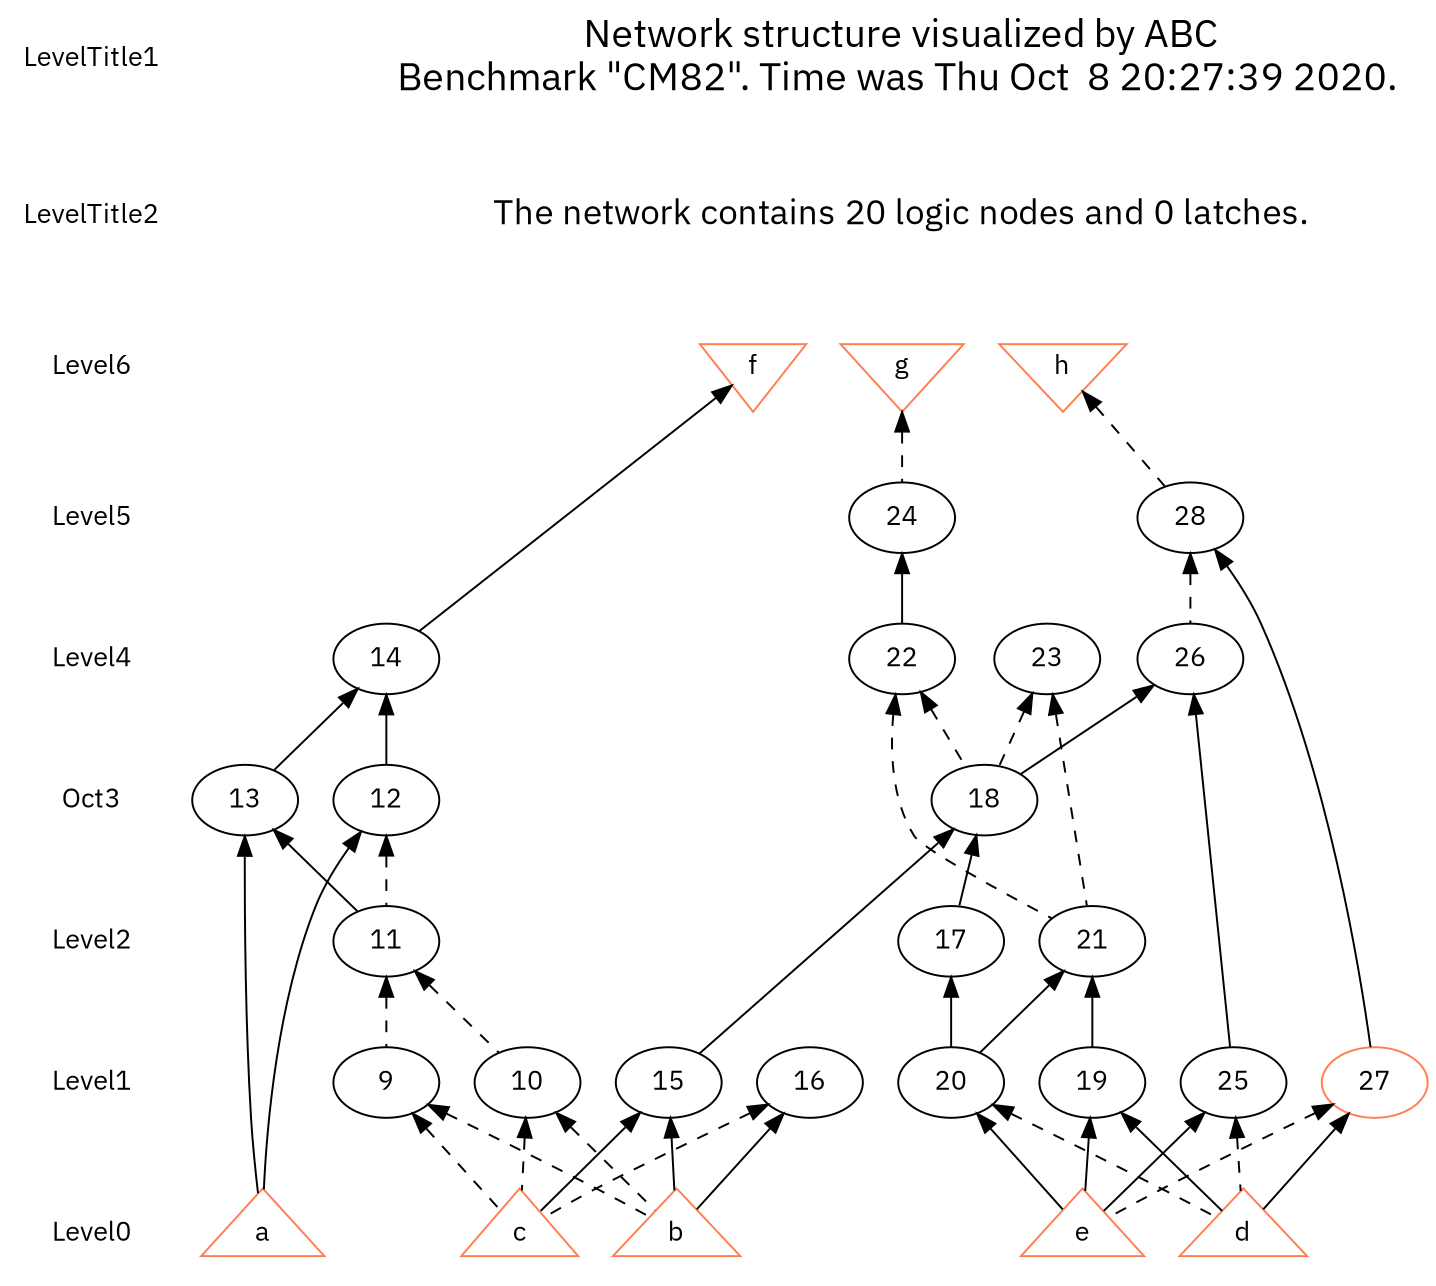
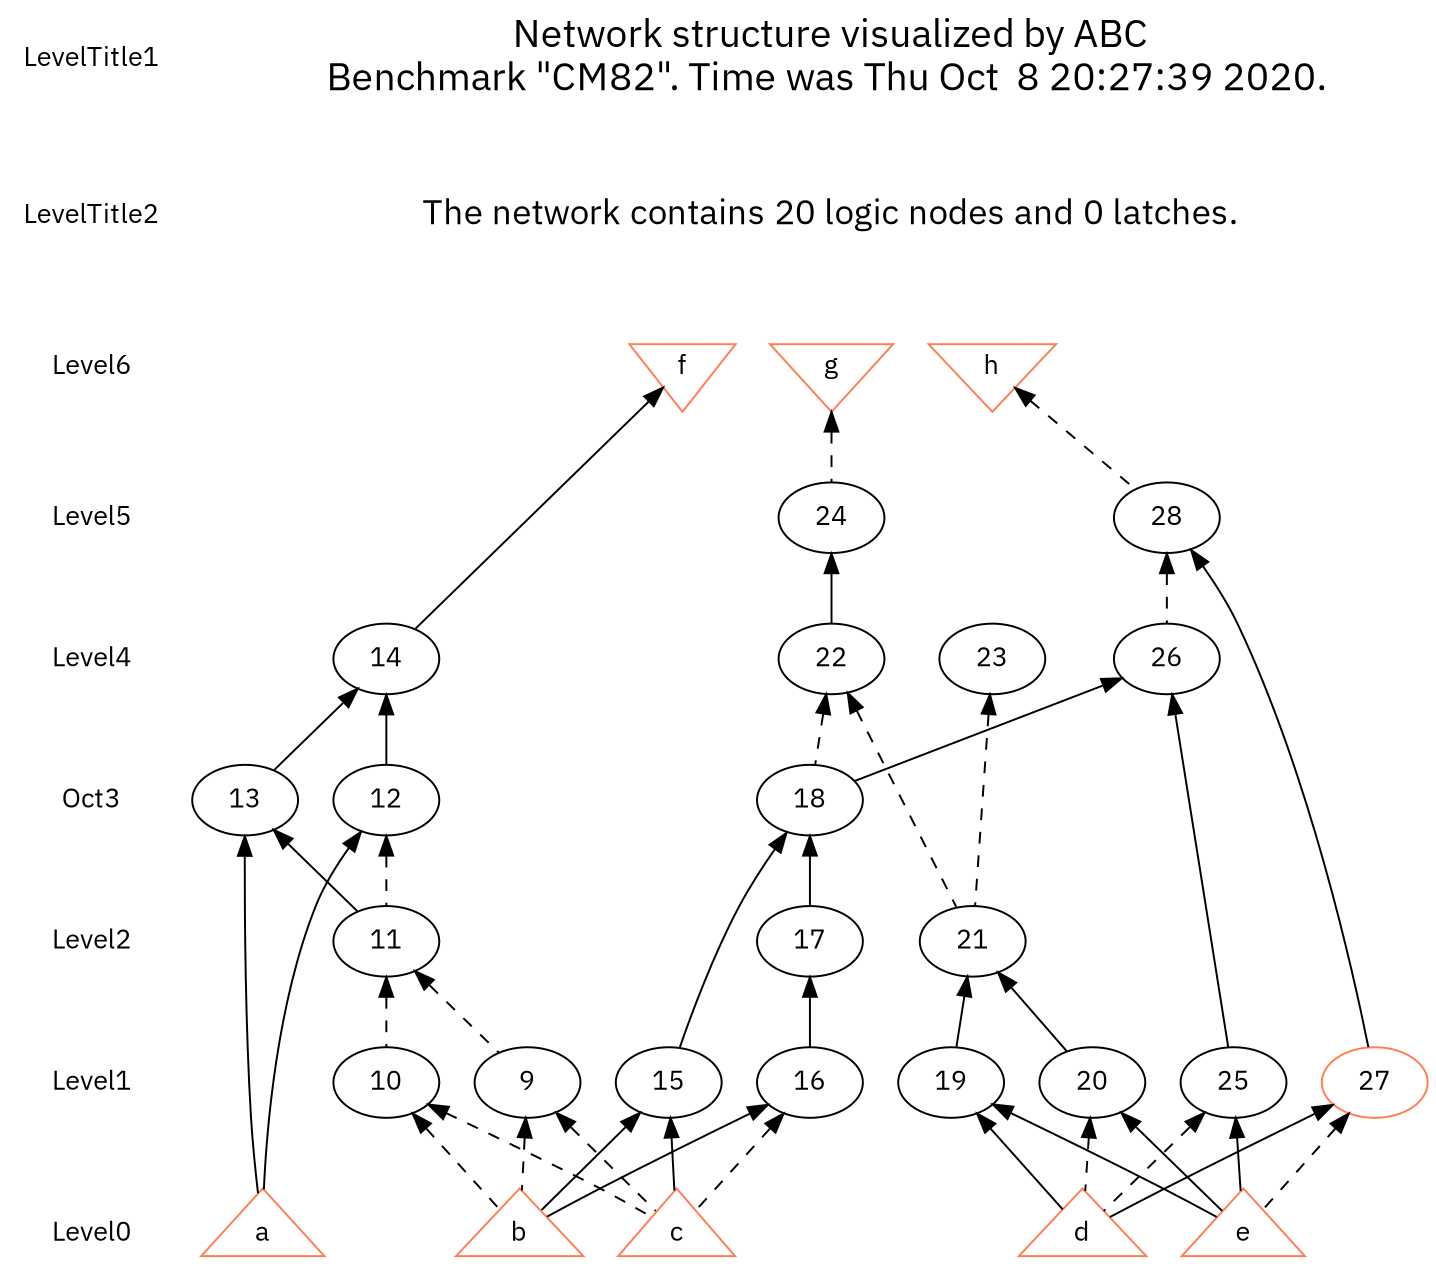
(1012, 739) -> none
(951, 1022) -> (810, 1022)
